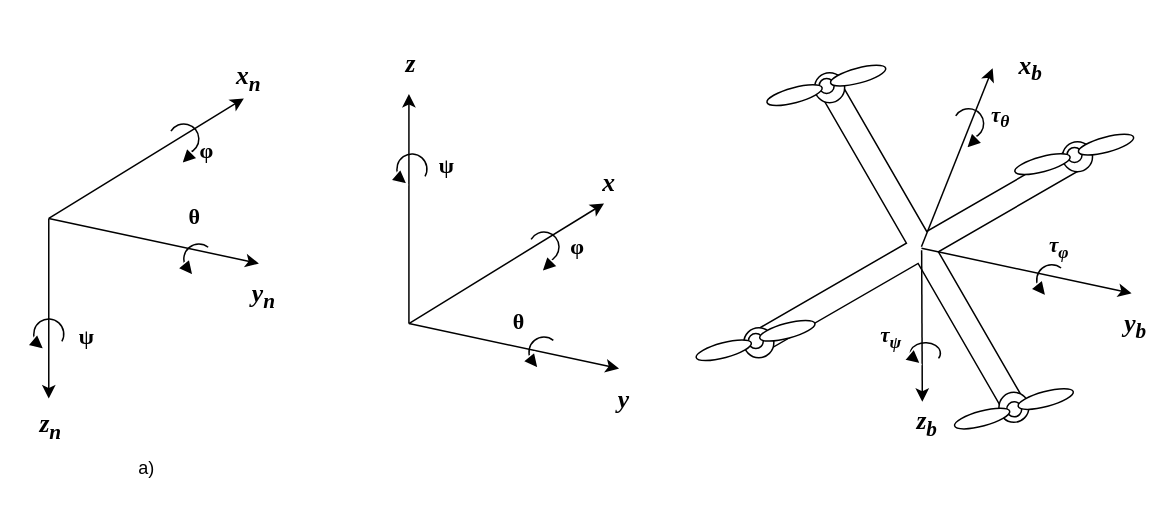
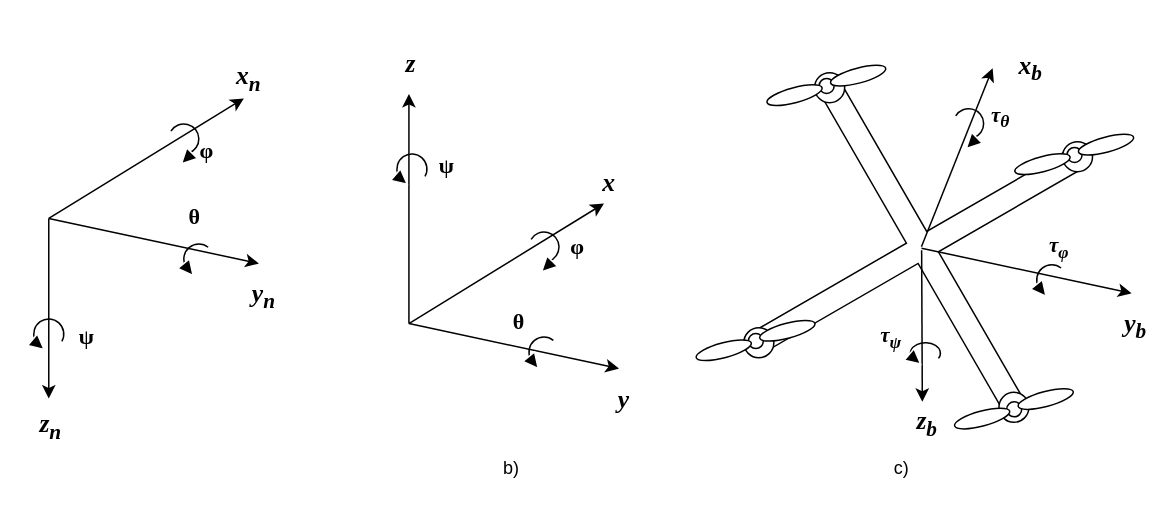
(146, 469) -> none
none -> (511, 469)
none -> (900, 469)
